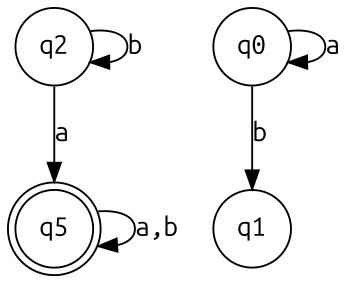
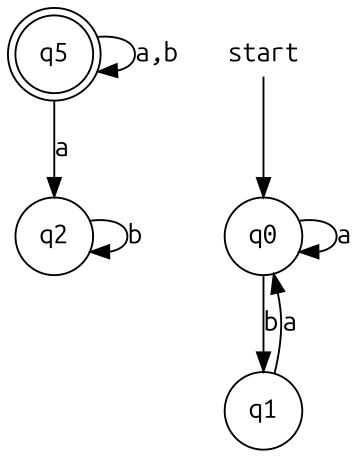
none -> (263, 54)
(54, 124) -> (54, 140)
none -> (281, 333)
